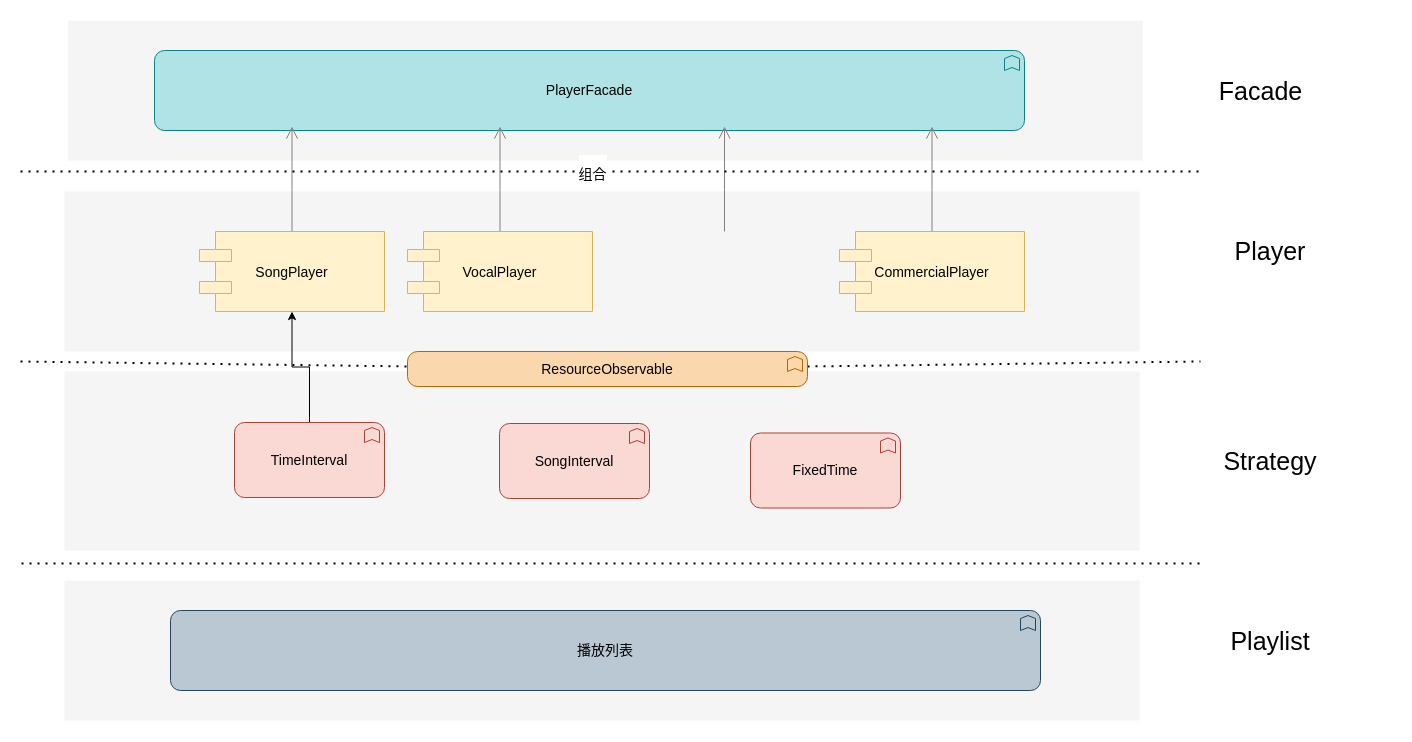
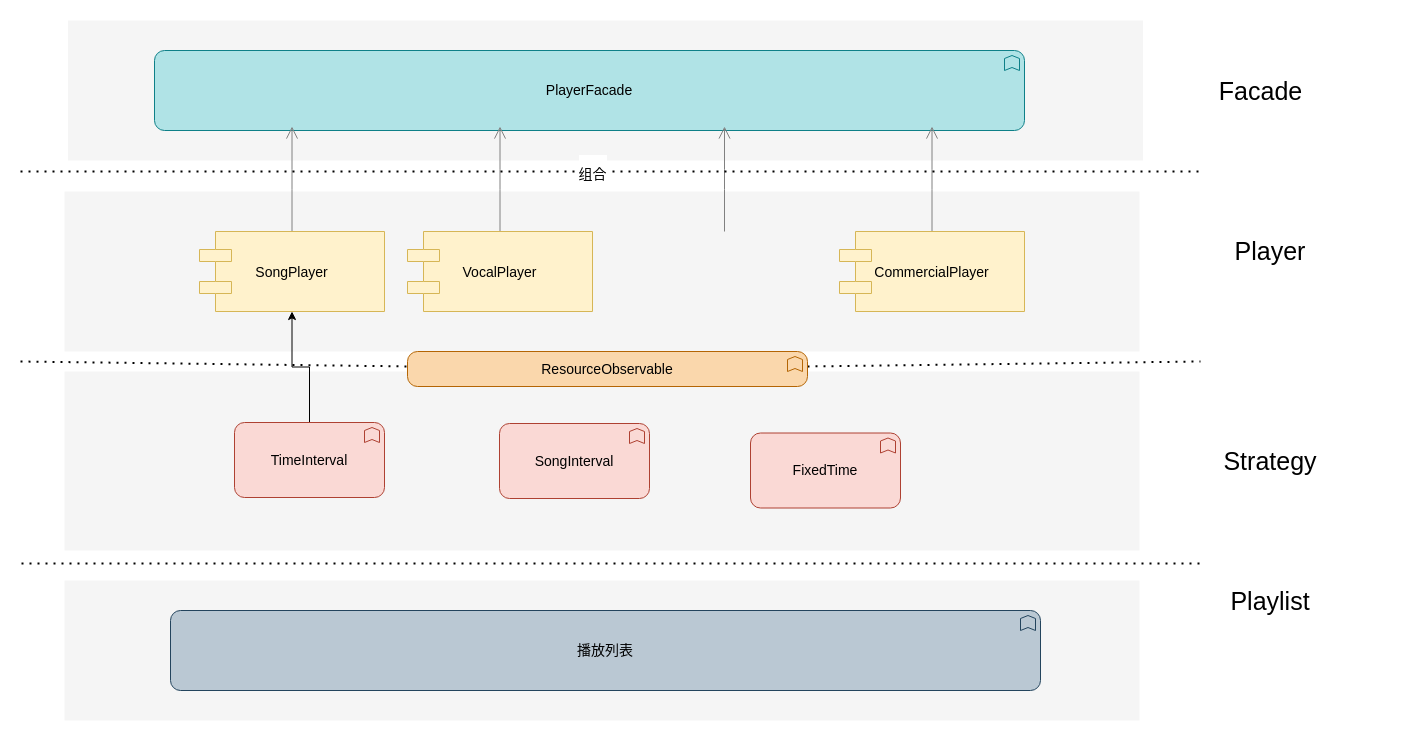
(1271, 641) -> (1271, 601)
